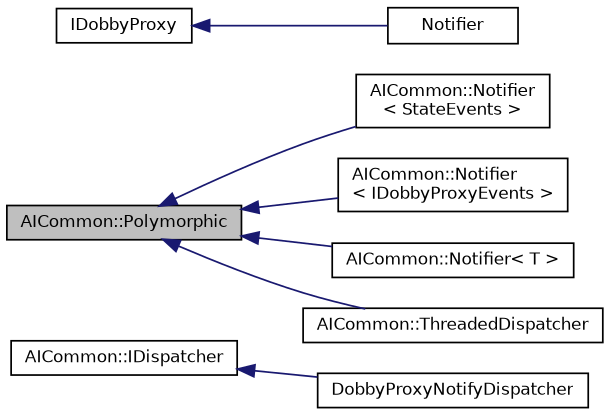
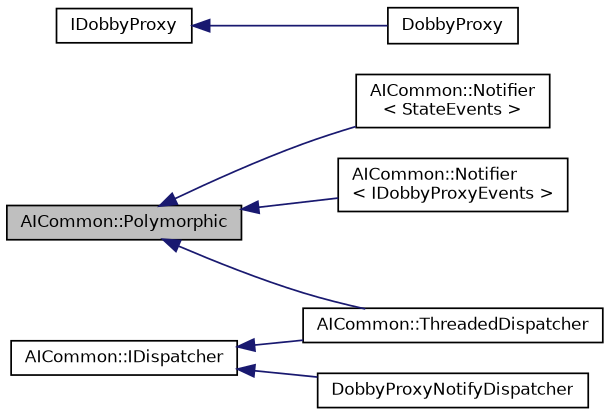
(453, 26) -> (453, 26)
(453, 260) -> none
none -> (279, 343)
